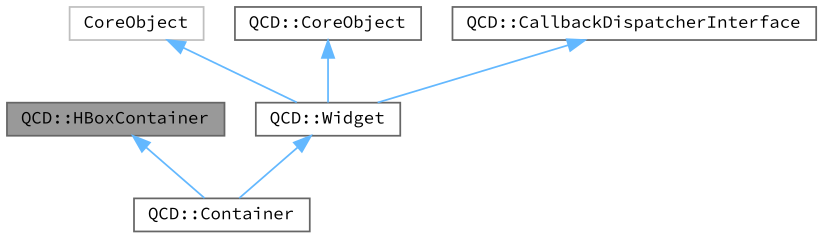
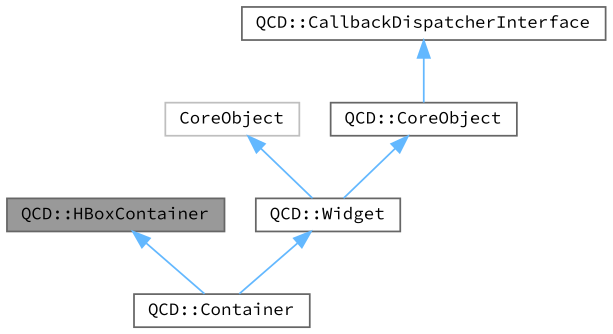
(473, 74) -> (424, 80)
